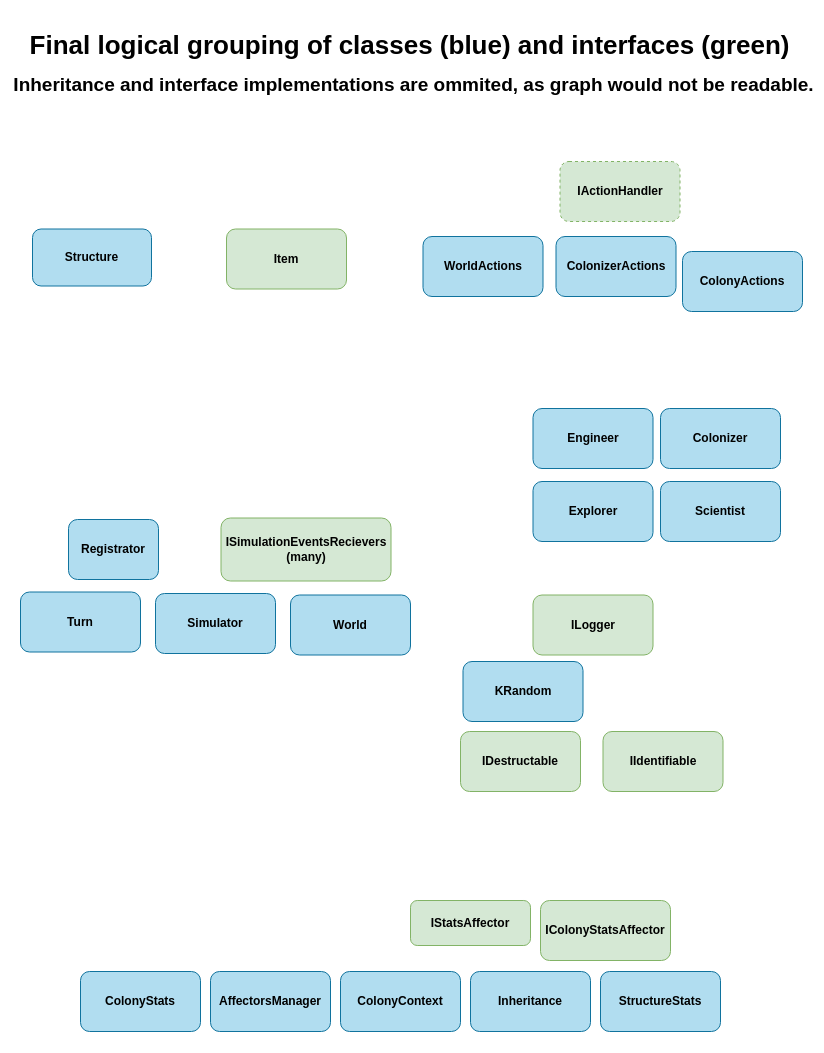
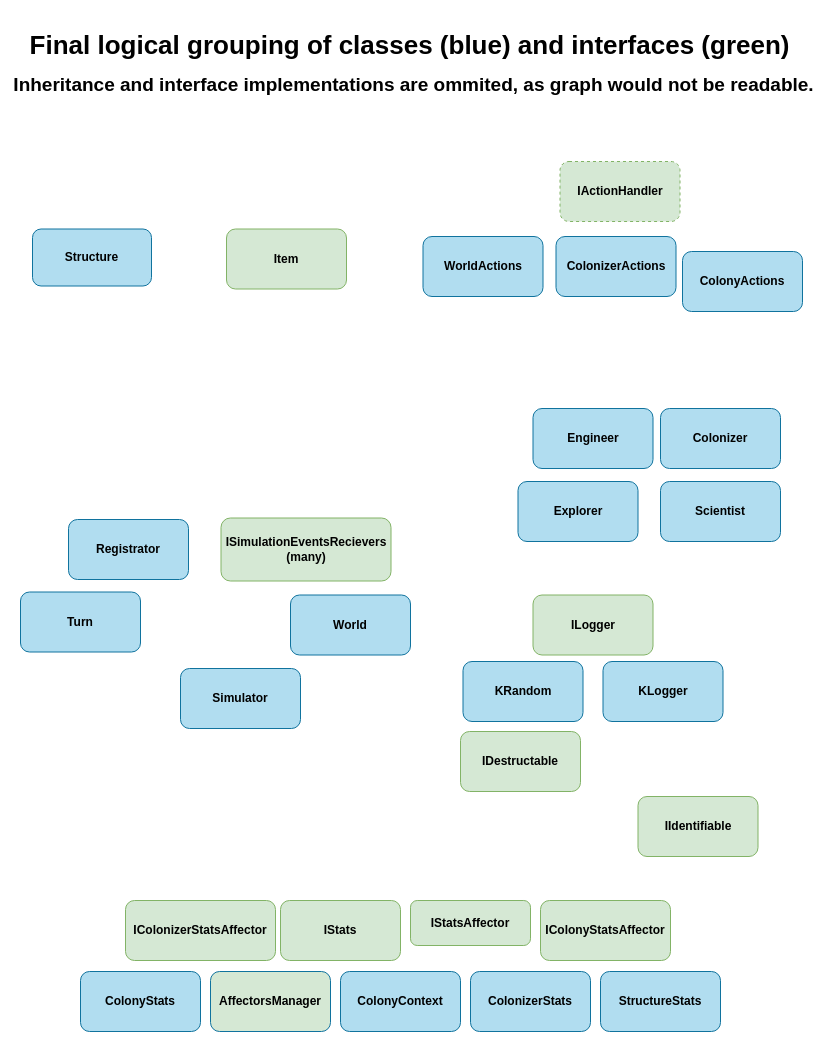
(593, 512) -> (578, 512)
(114, 550) -> (129, 550)
(216, 624) -> (241, 699)
none -> (663, 692)
(663, 762) -> (698, 827)
none -> (201, 931)
none -> (341, 931)
(271, 1002) -> (271, 1002)
(531, 1002) -> (531, 1002)
